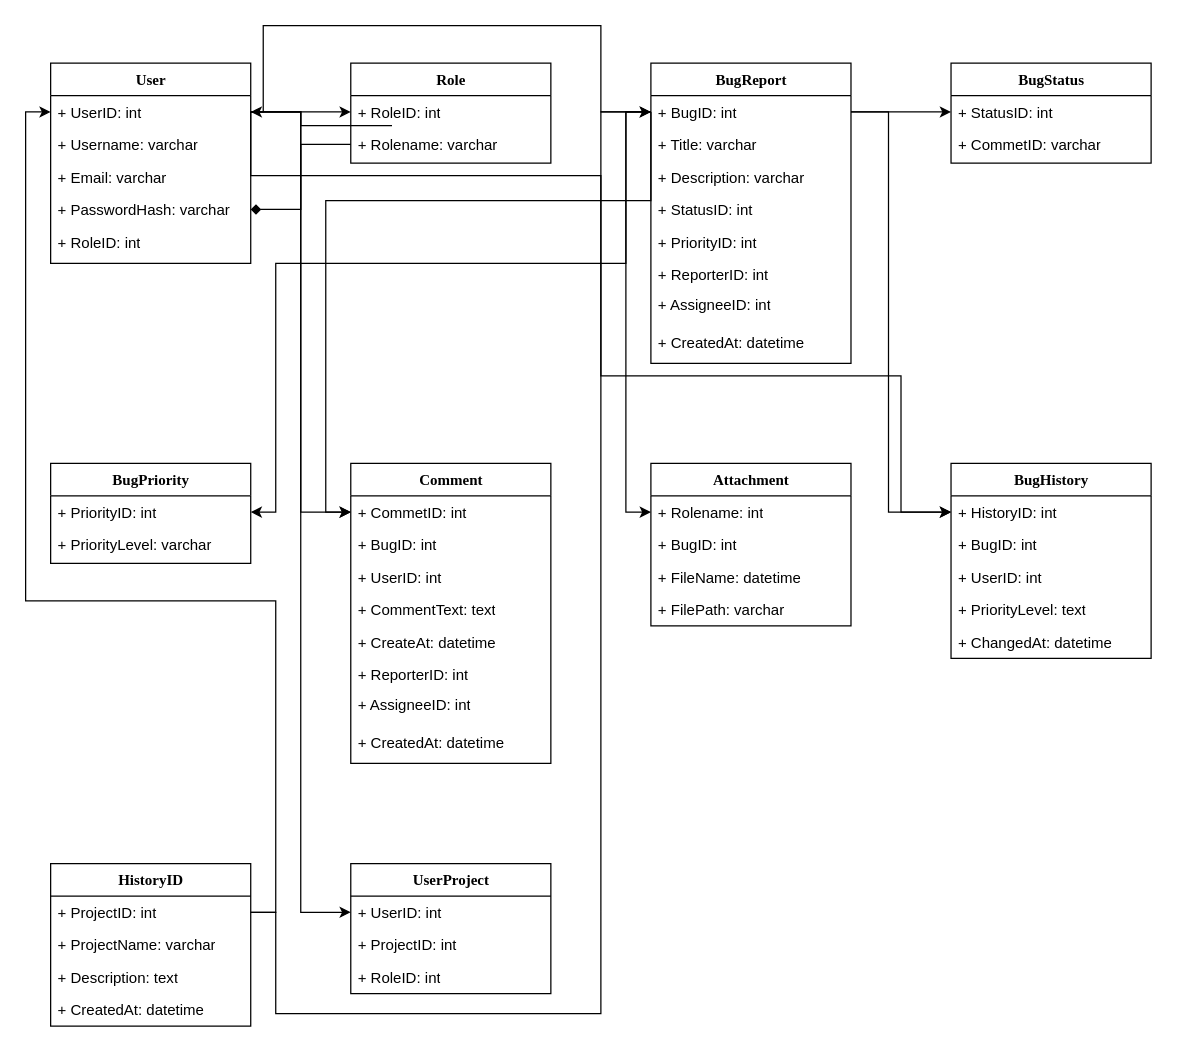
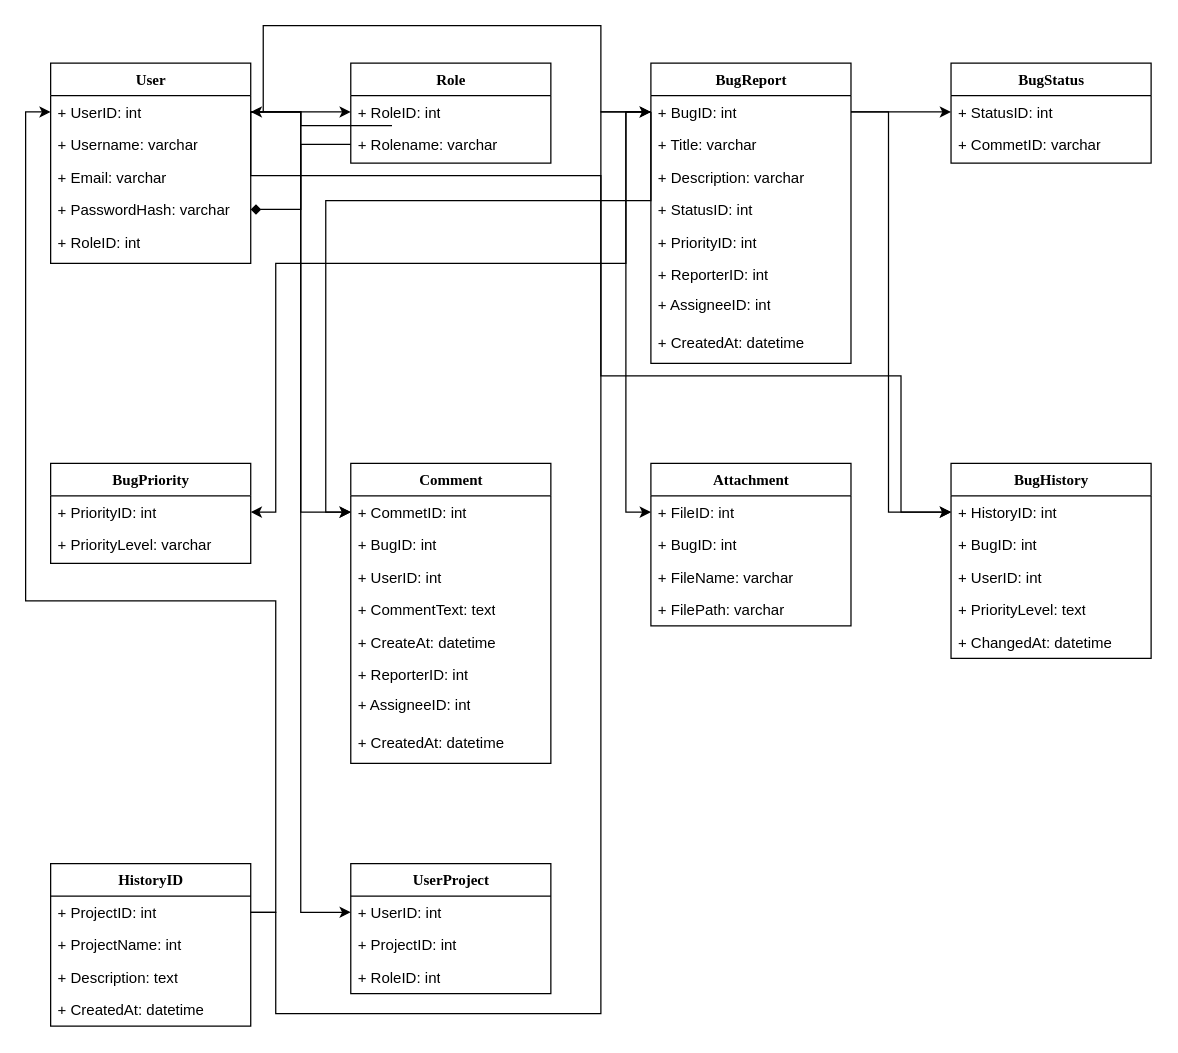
(711, 513) -> (701, 513)
(730, 578) -> (728, 578)
(145, 946) -> (126, 946)
